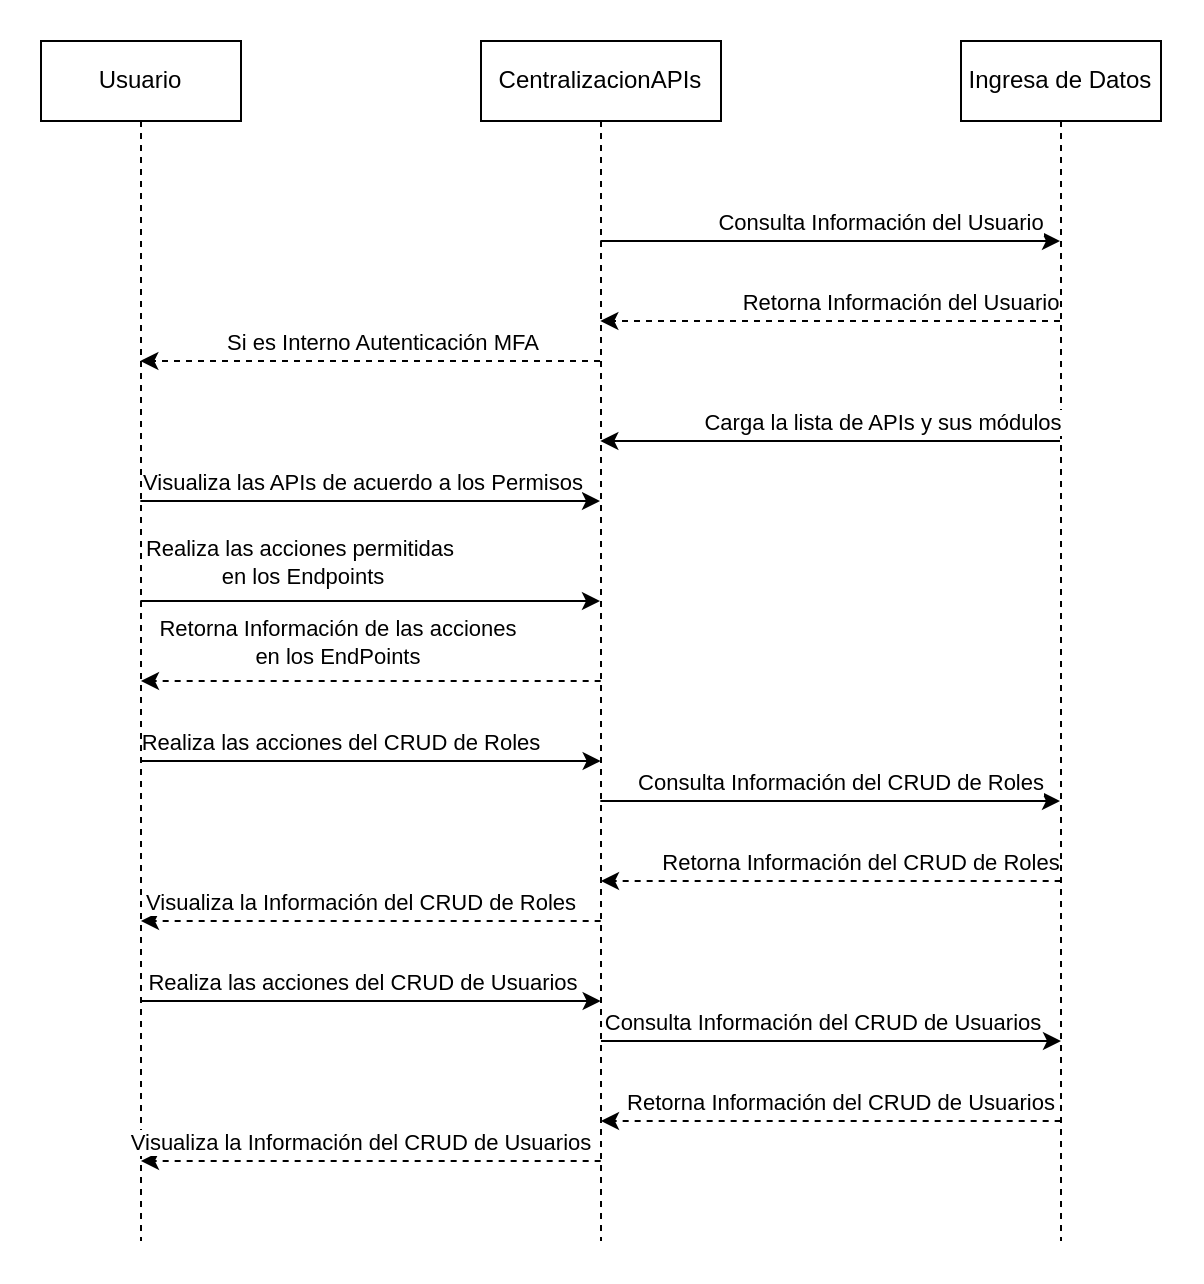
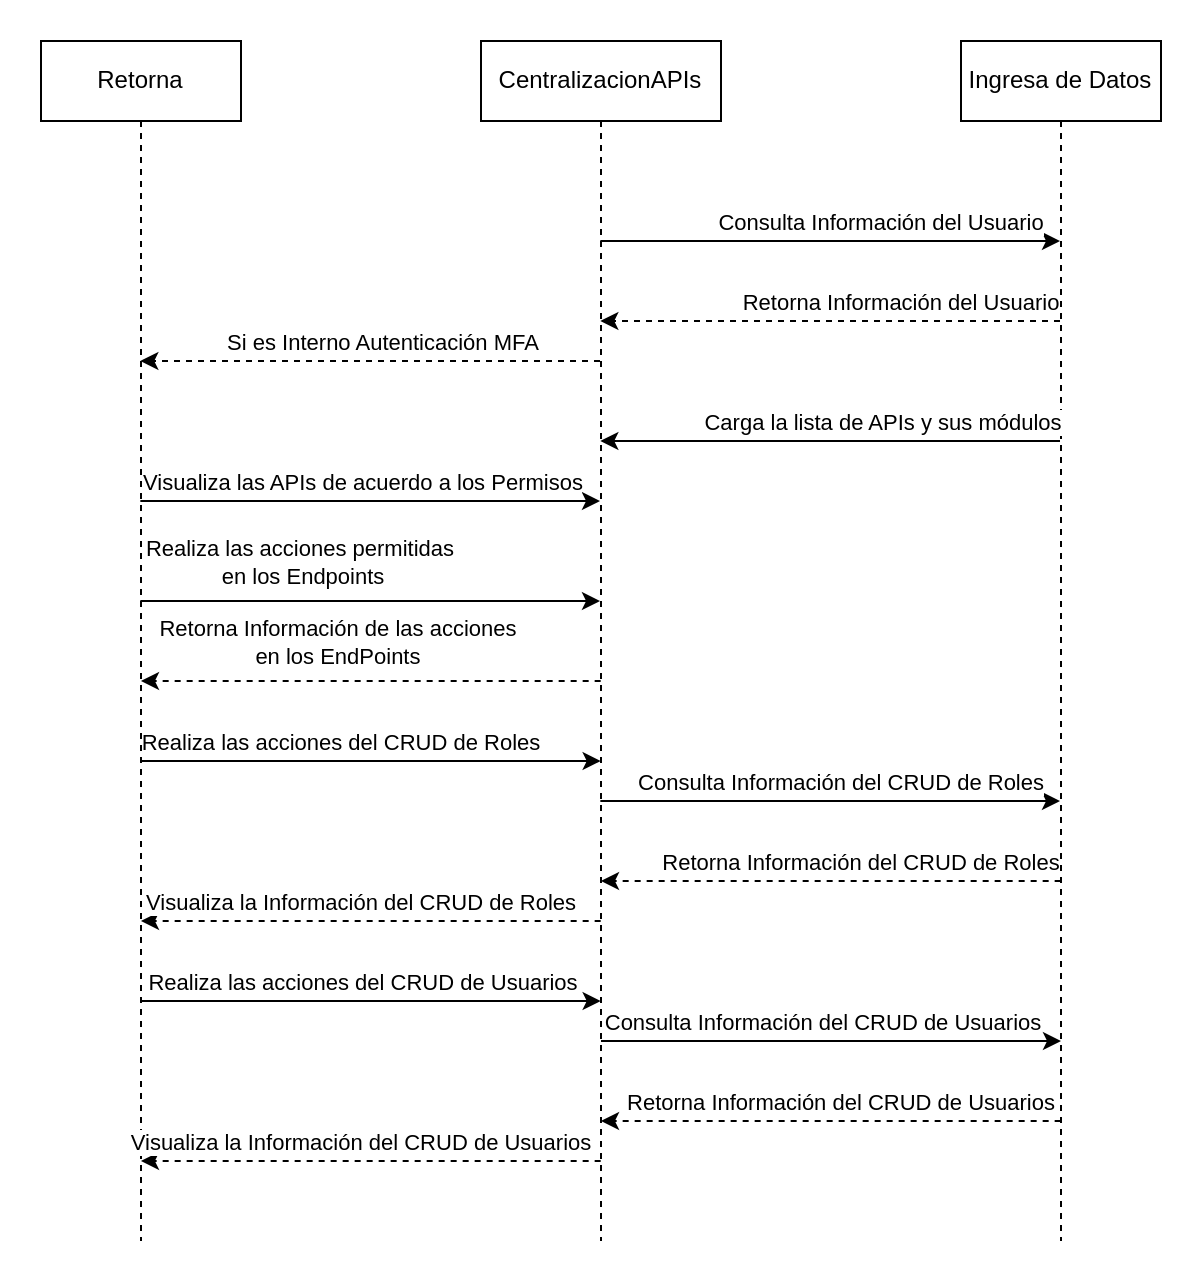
(141, 81) -> (141, 81)
